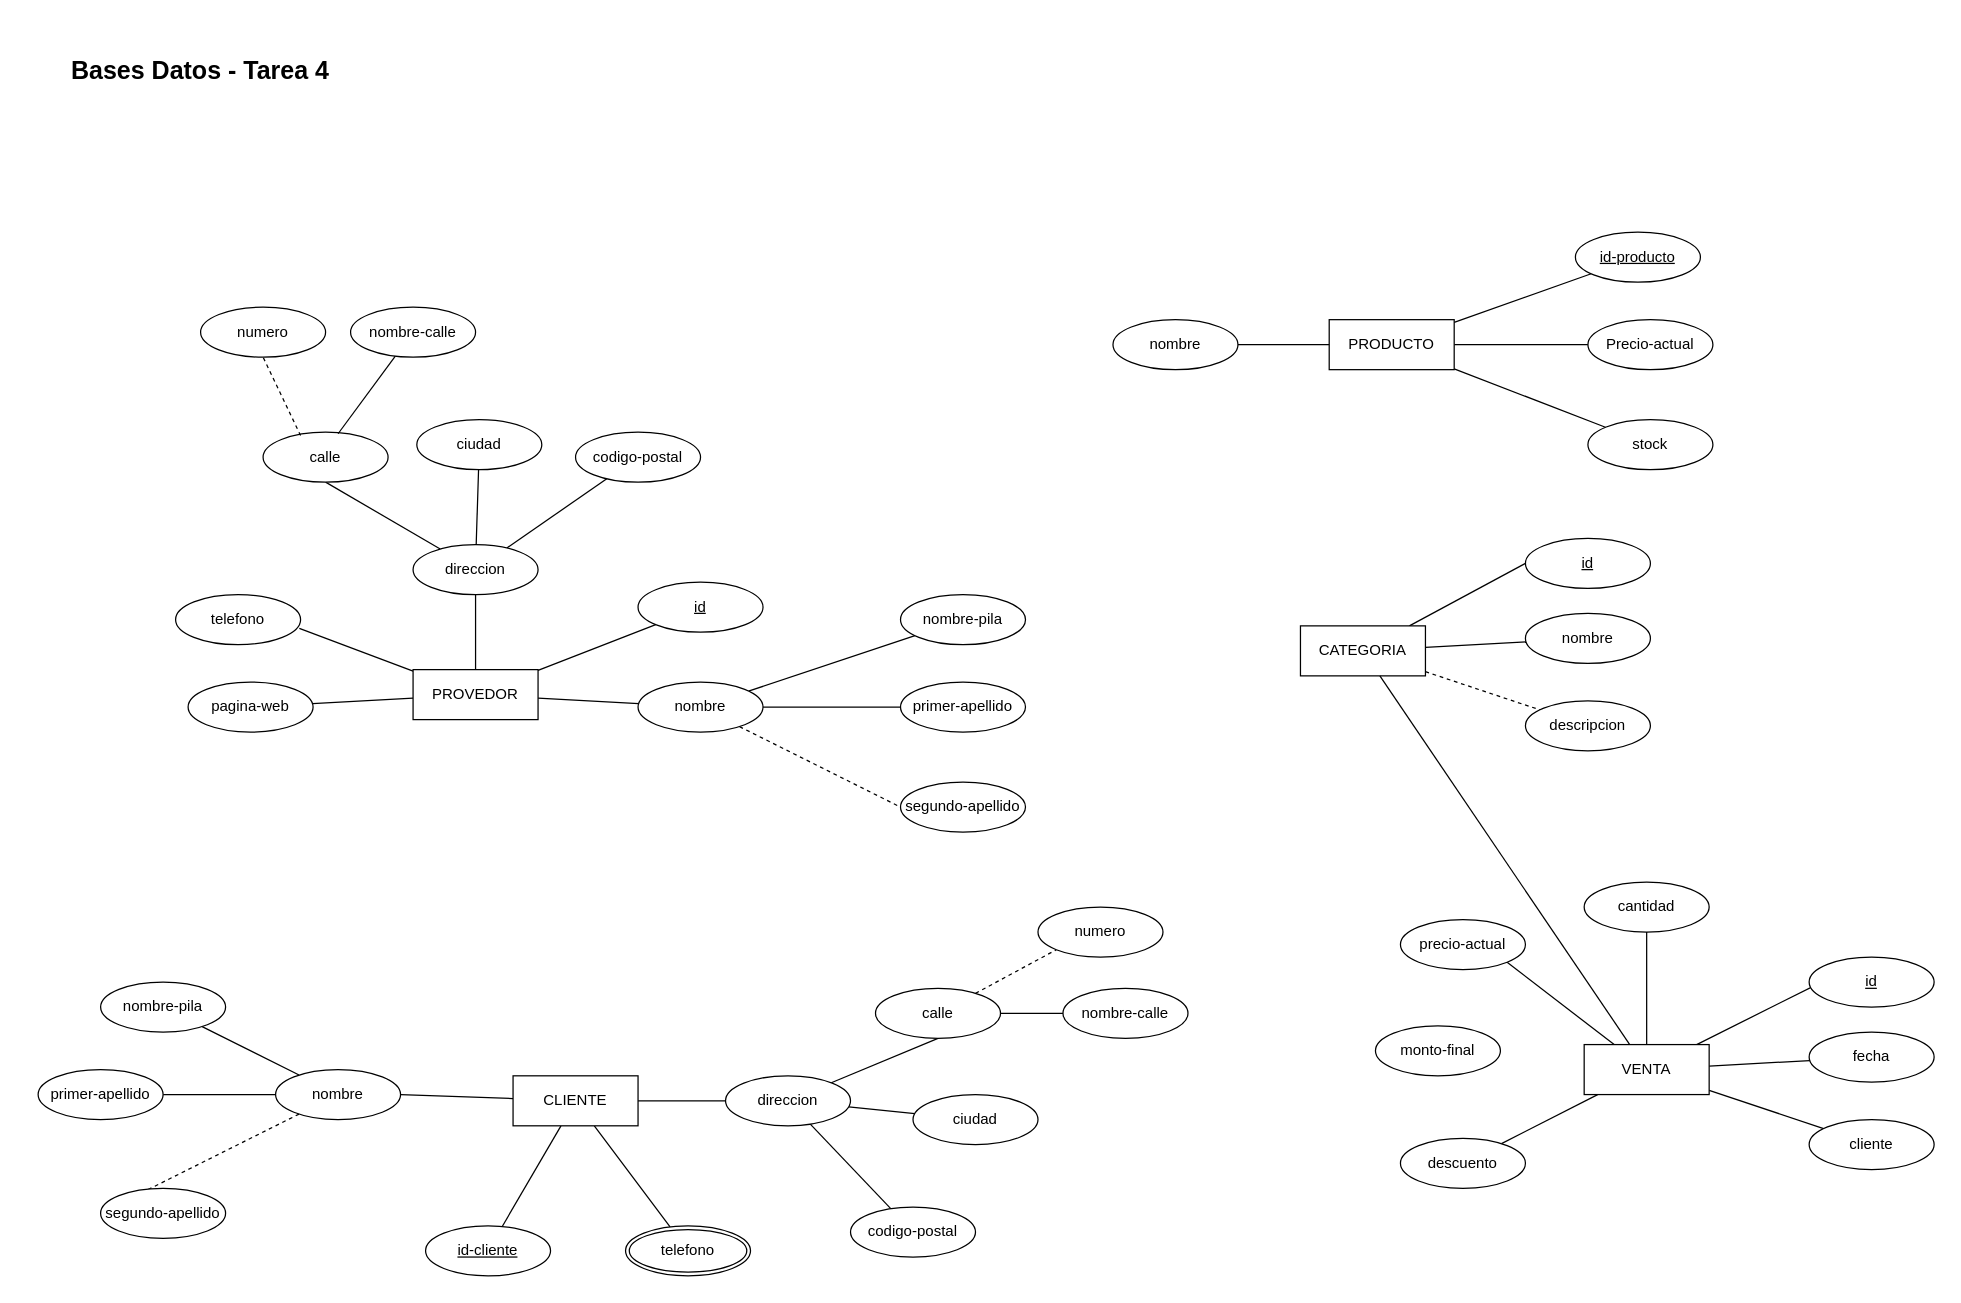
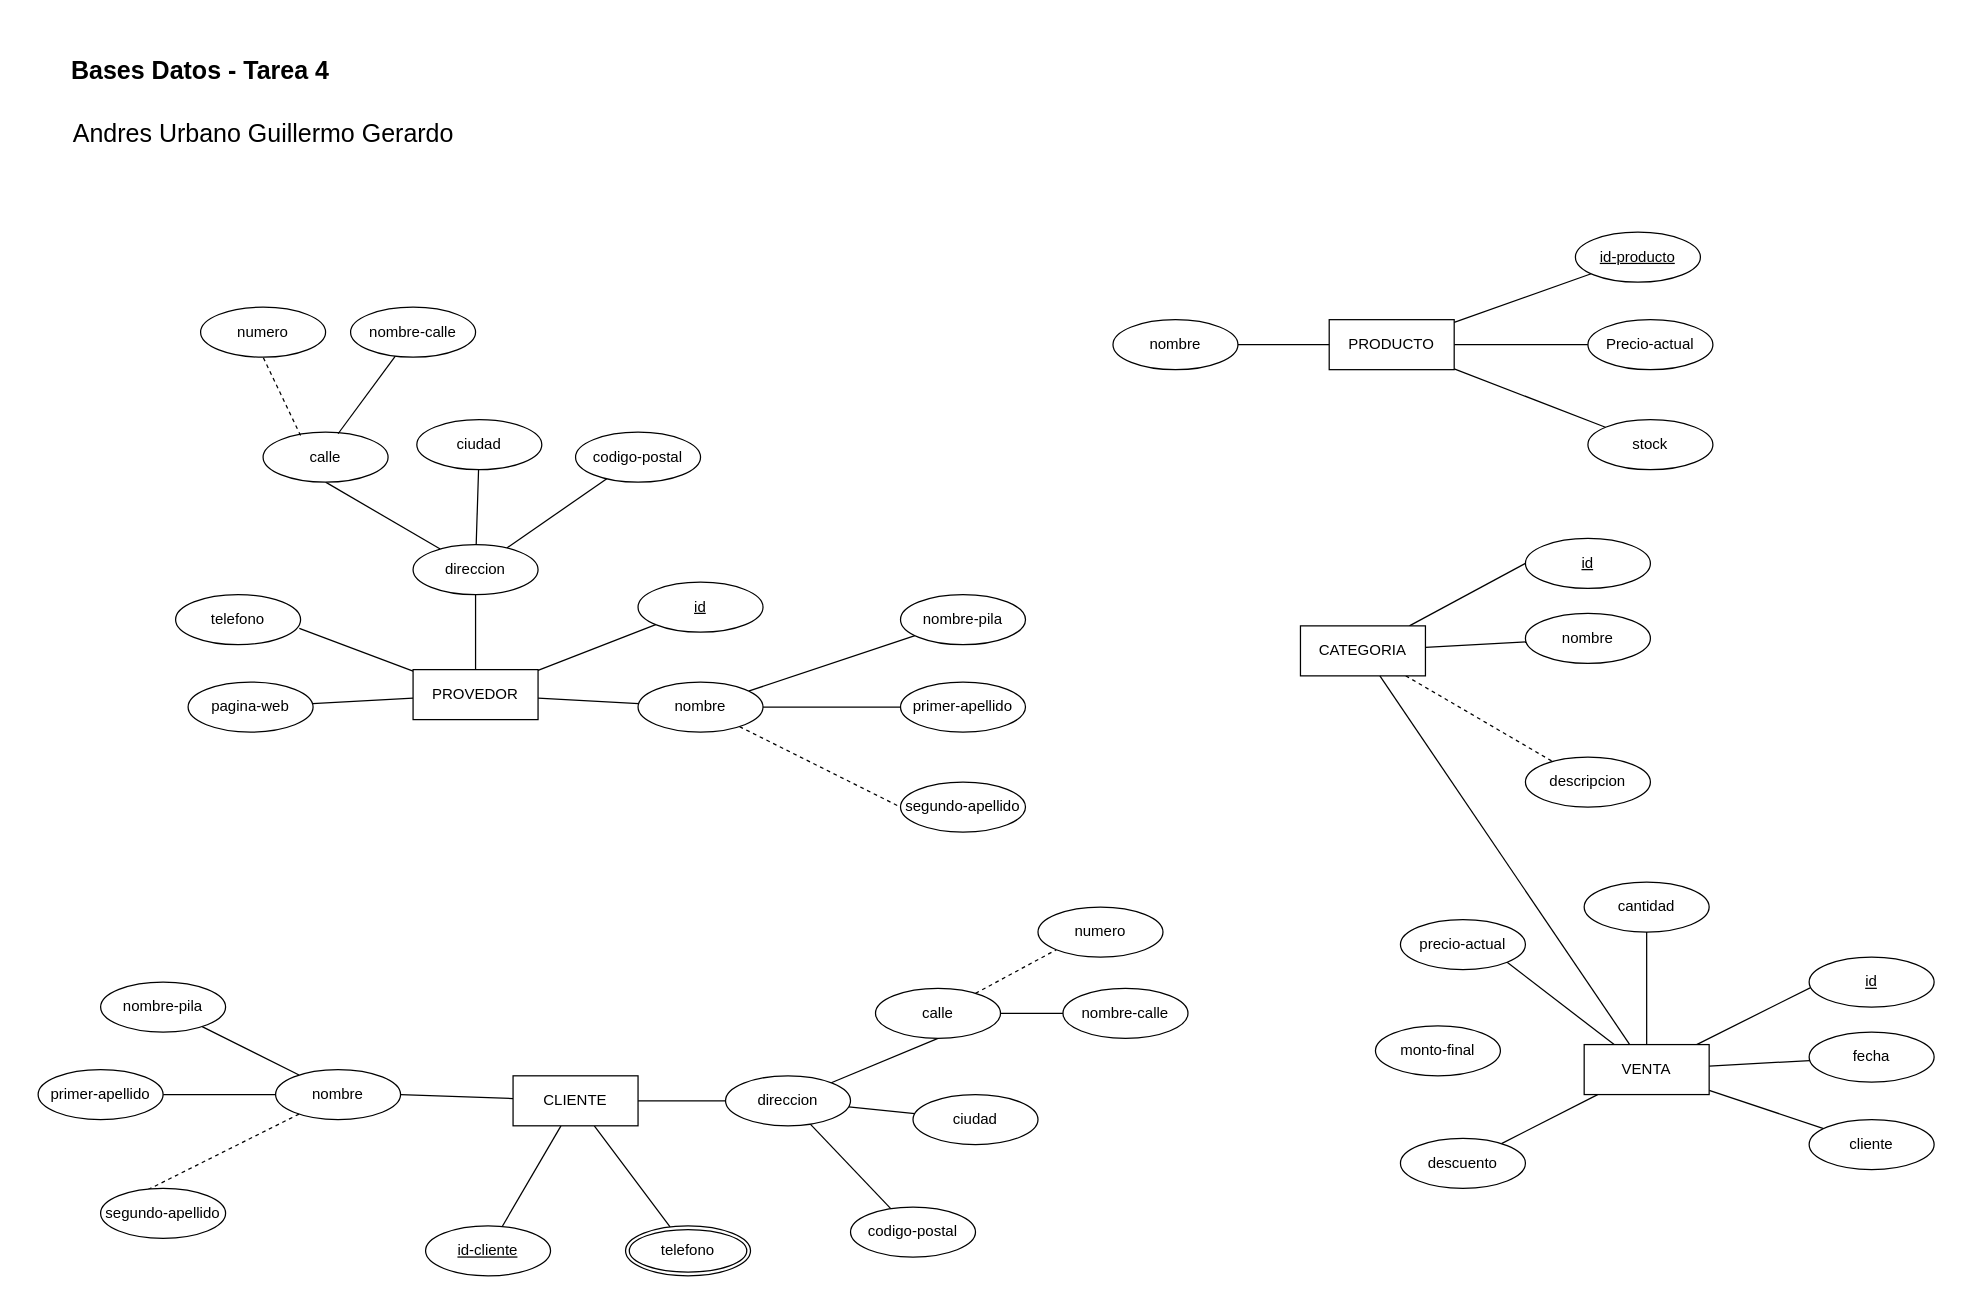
none -> (263, 132)
(1588, 726) -> (1588, 782)
